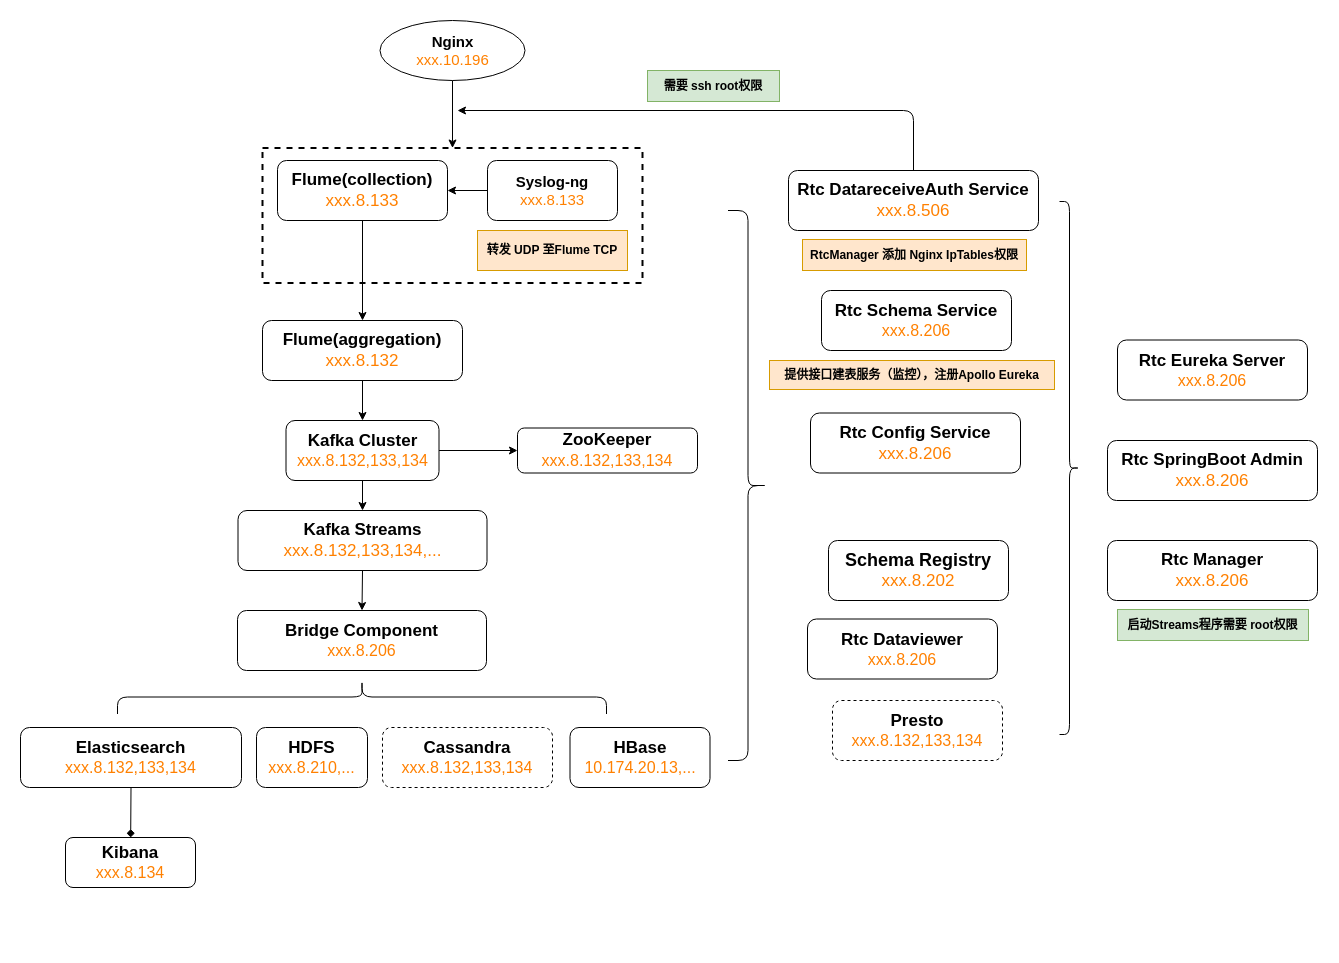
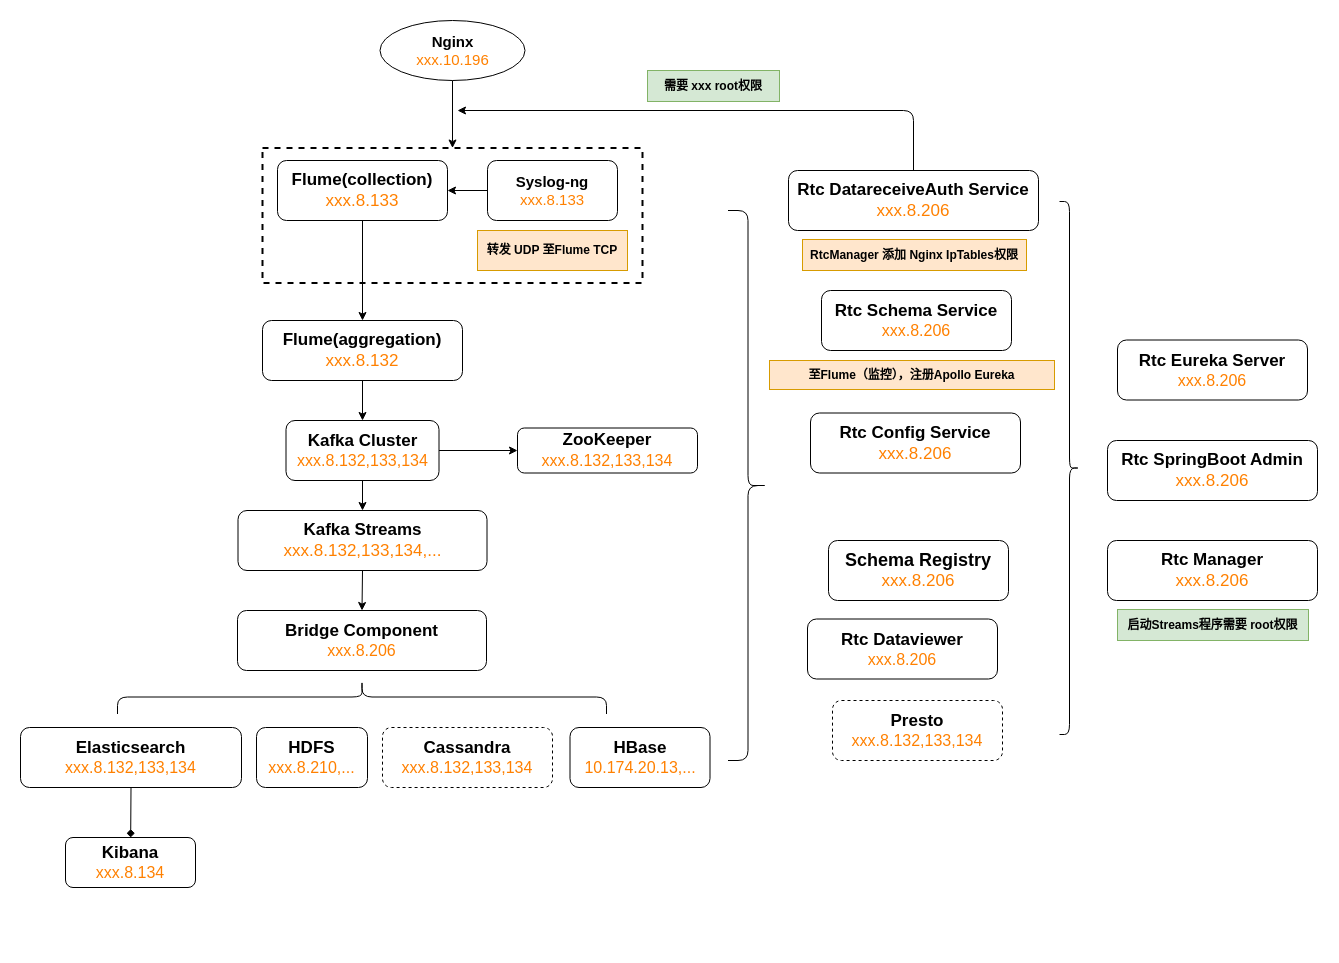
(714, 87) -> (714, 87)
(914, 201) -> (914, 201)
(912, 376) -> (912, 376)
(919, 571) -> (919, 571)
